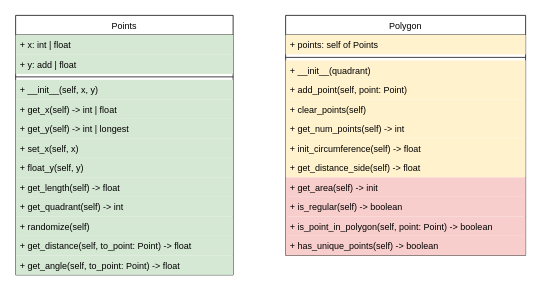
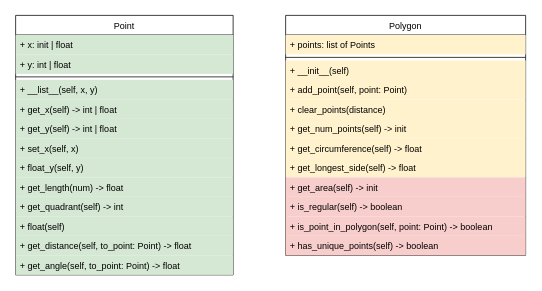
(124, 26) -> (124, 26)
(50, 45) -> (52, 45)
(341, 45) -> (339, 45)
(52, 65) -> (50, 65)
(336, 71) -> (325, 71)
(66, 90) -> (66, 90)
(335, 110) -> (345, 110)
(86, 129) -> (81, 129)
(356, 129) -> (357, 129)
(368, 149) -> (368, 149)
(367, 168) -> (364, 168)
(81, 188) -> (79, 188)
(59, 227) -> (49, 227)
